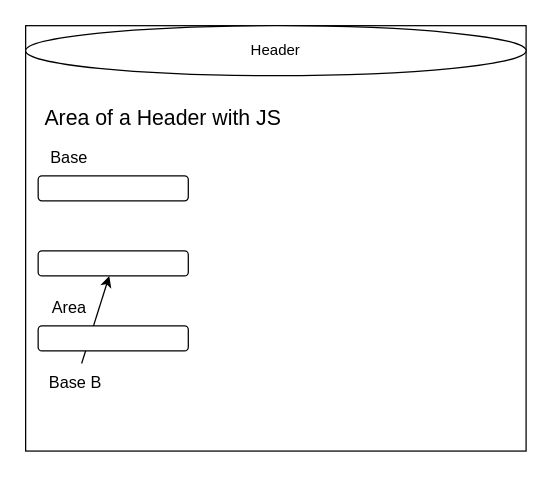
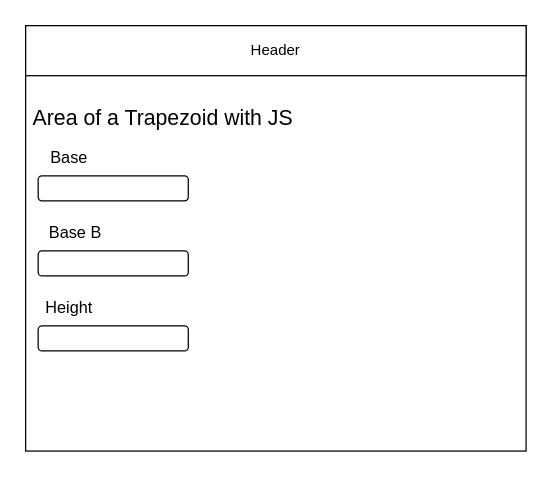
(276, 51) -> (276, 51)
(163, 119) -> (163, 119)
(69, 307) -> (69, 307)
(76, 382) -> (76, 232)
